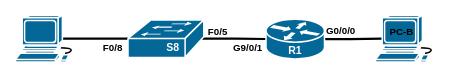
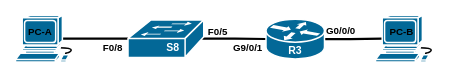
none -> (40, 31)
(295, 51) -> (295, 51)
